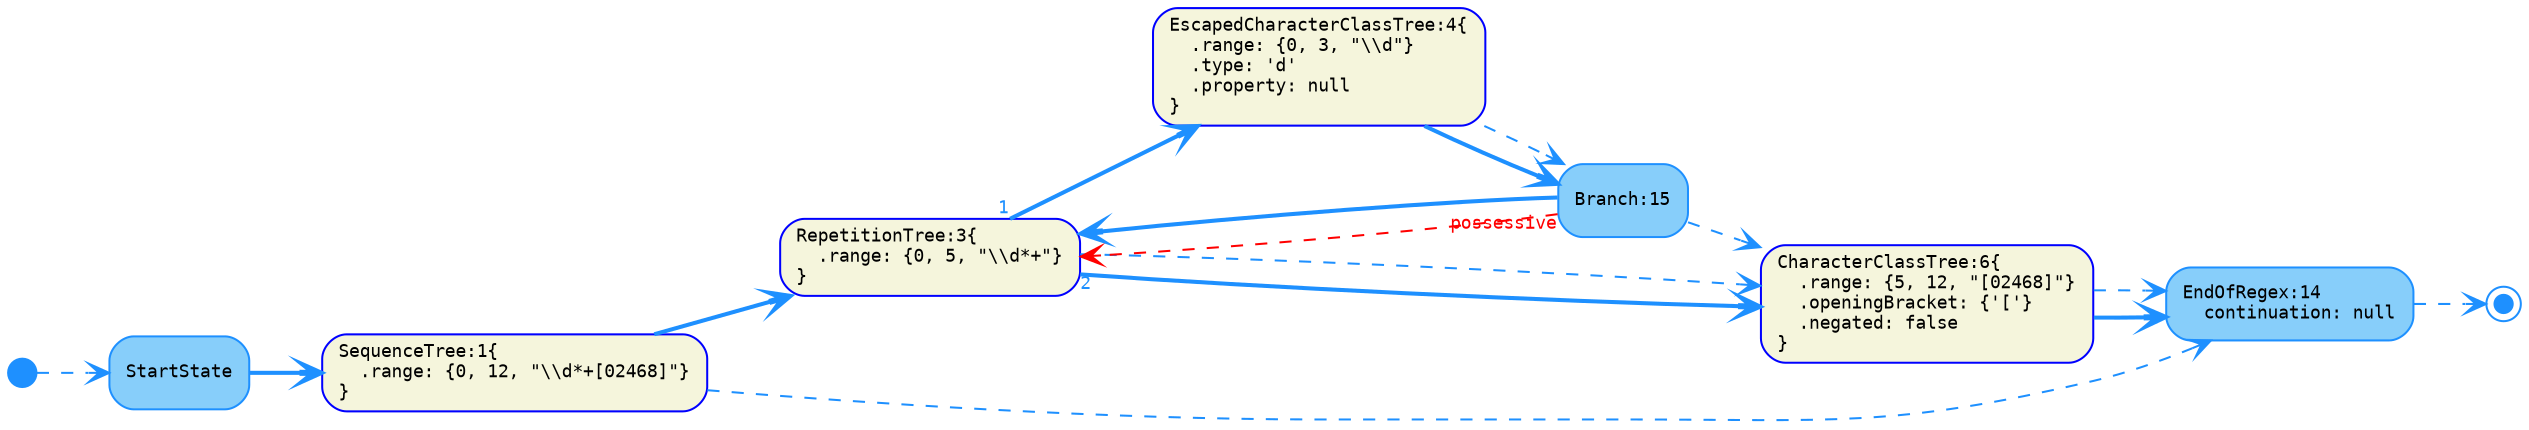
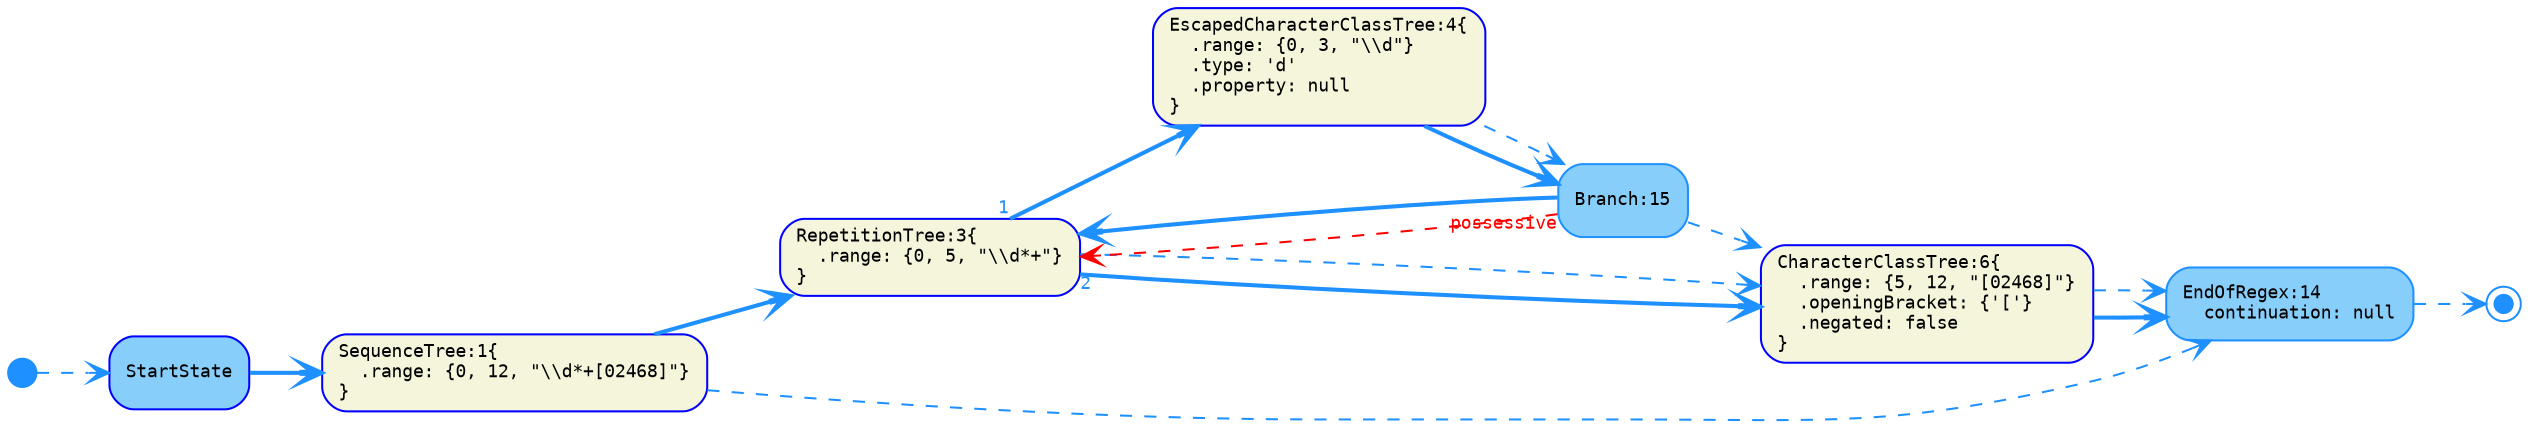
(179, 373) -> (179, 373)
